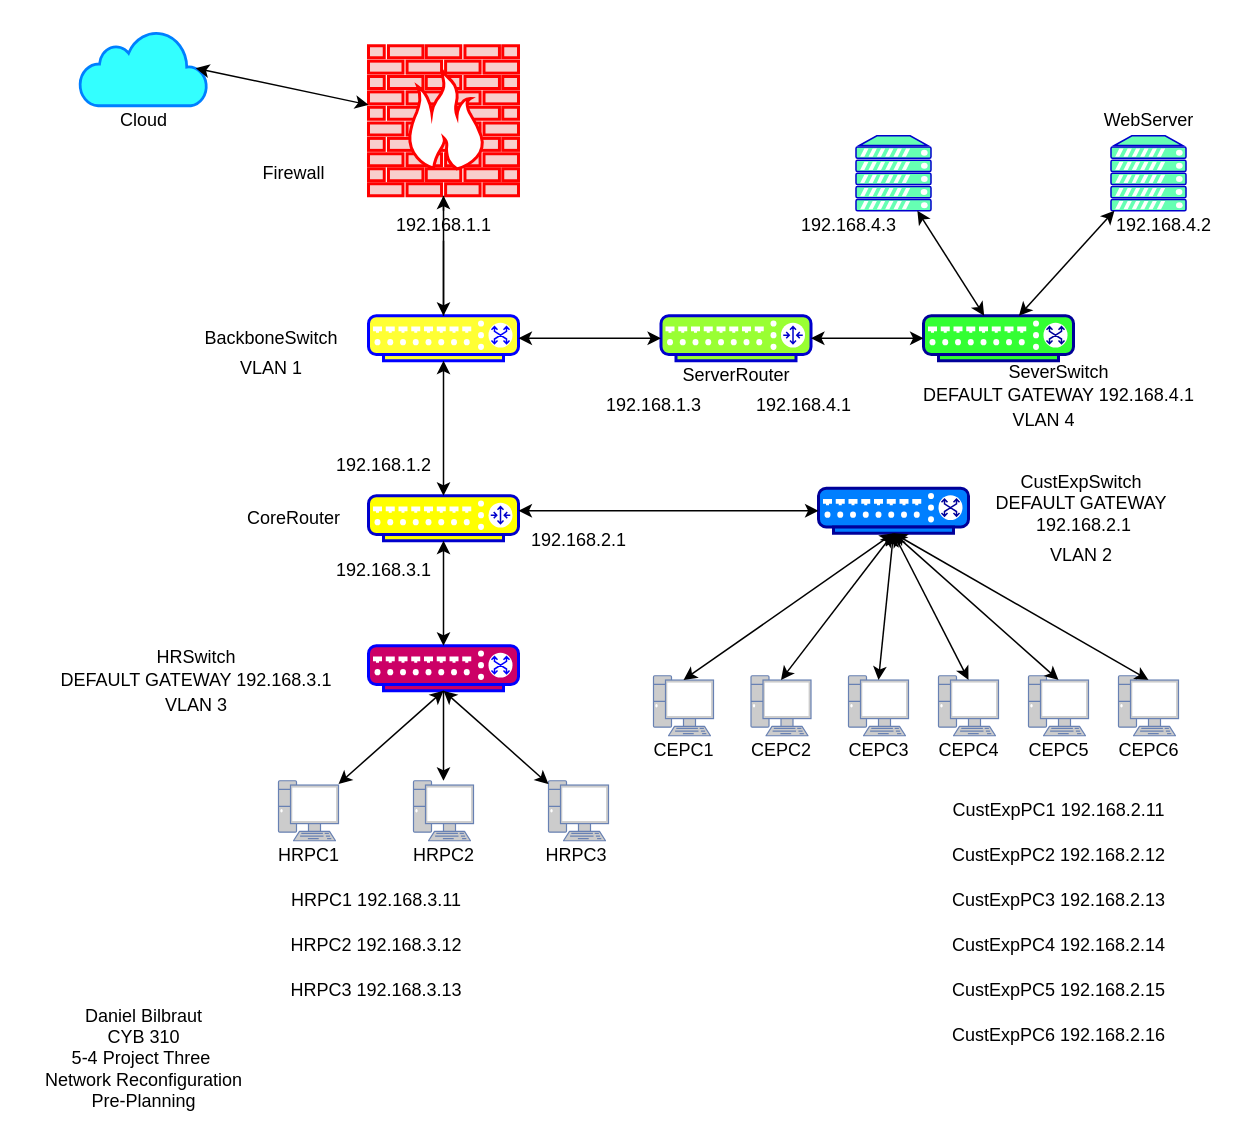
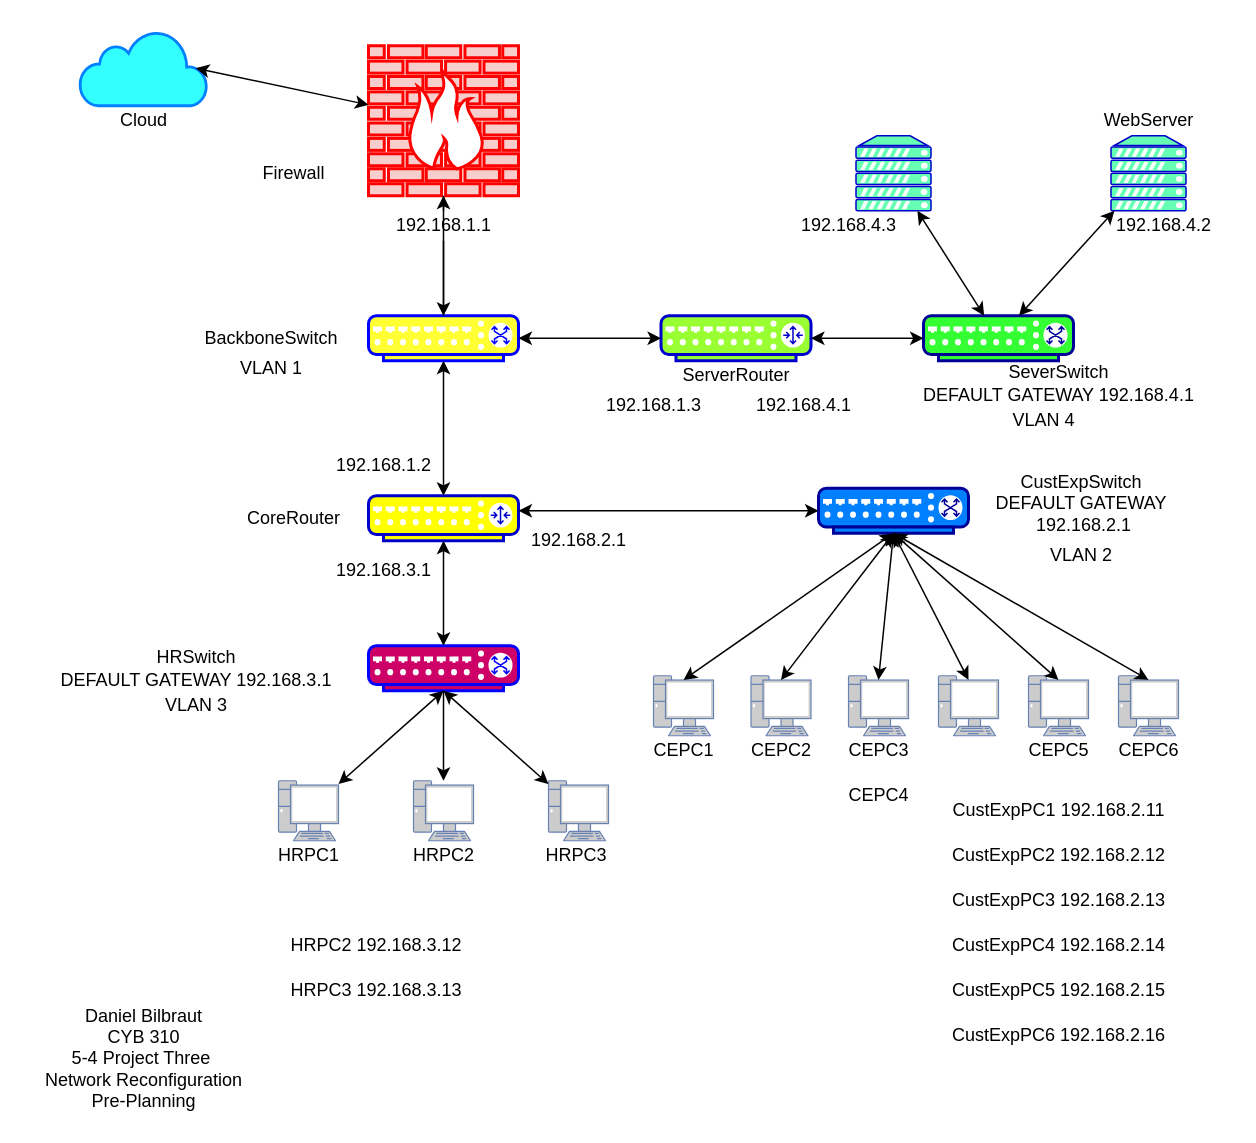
(968, 751) -> (878, 796)
(376, 901) -> none
